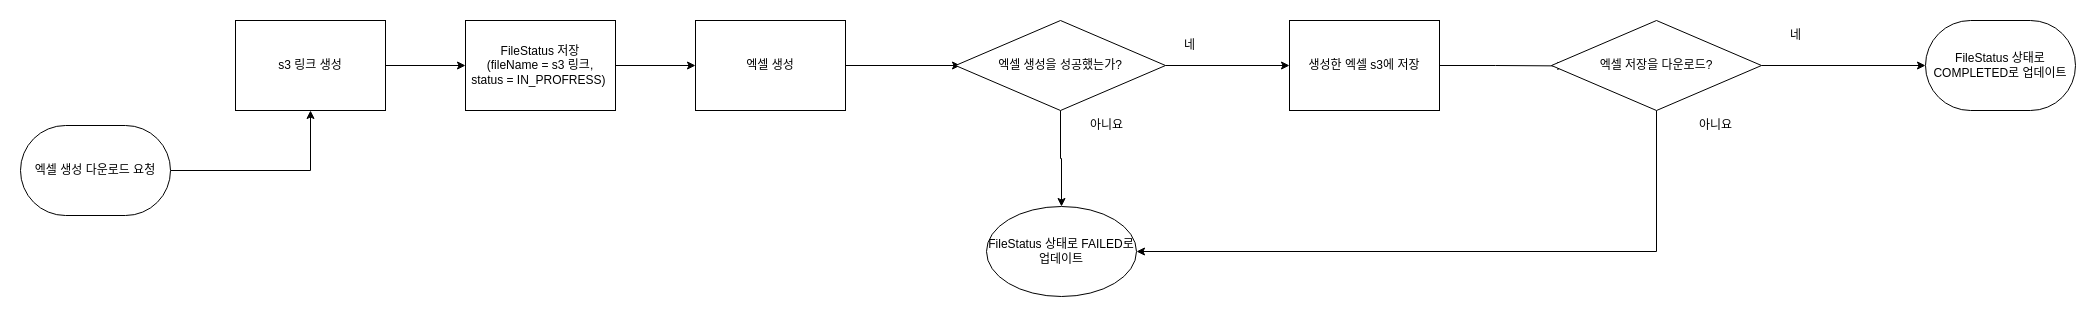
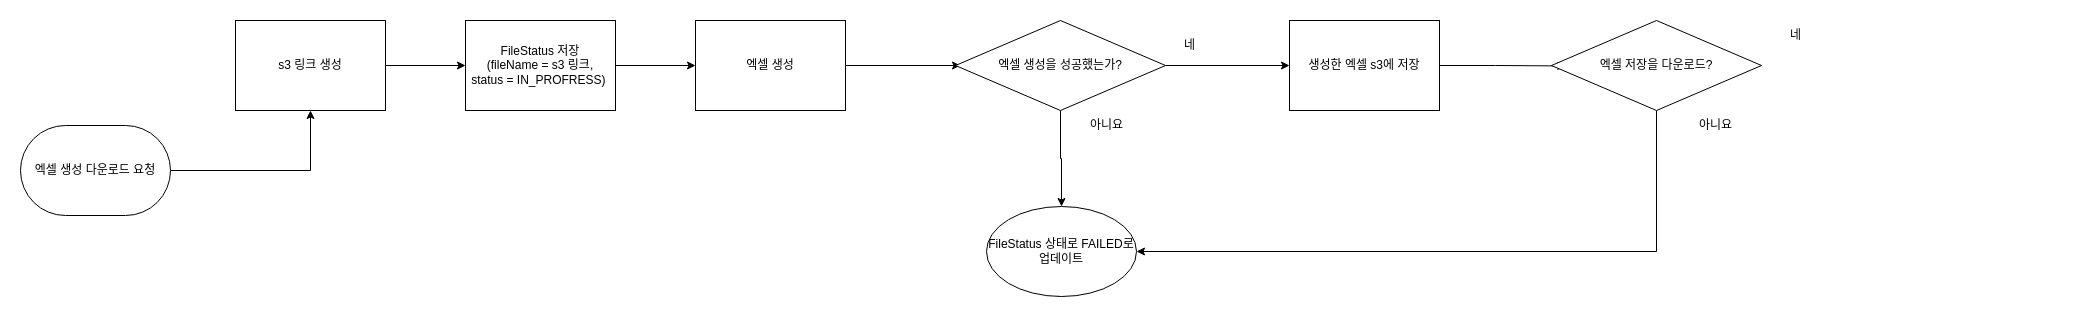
(1840, 66) -> none
(2001, 66) -> none
